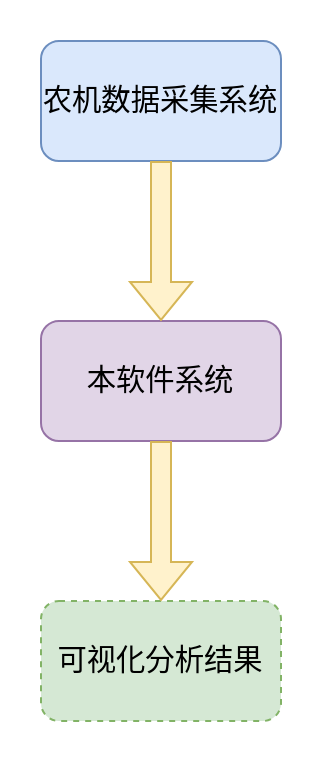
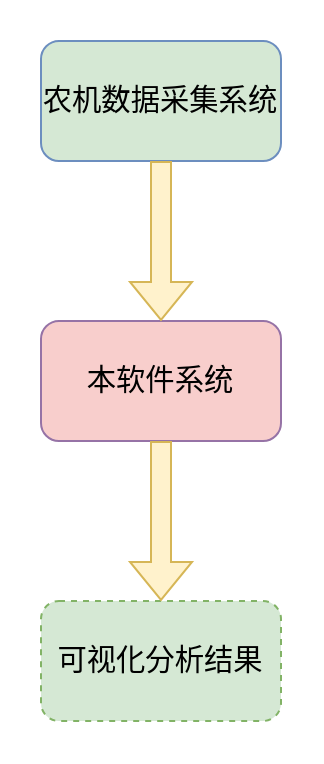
(161, 101) -> (161, 101)
(161, 381) -> (161, 381)
